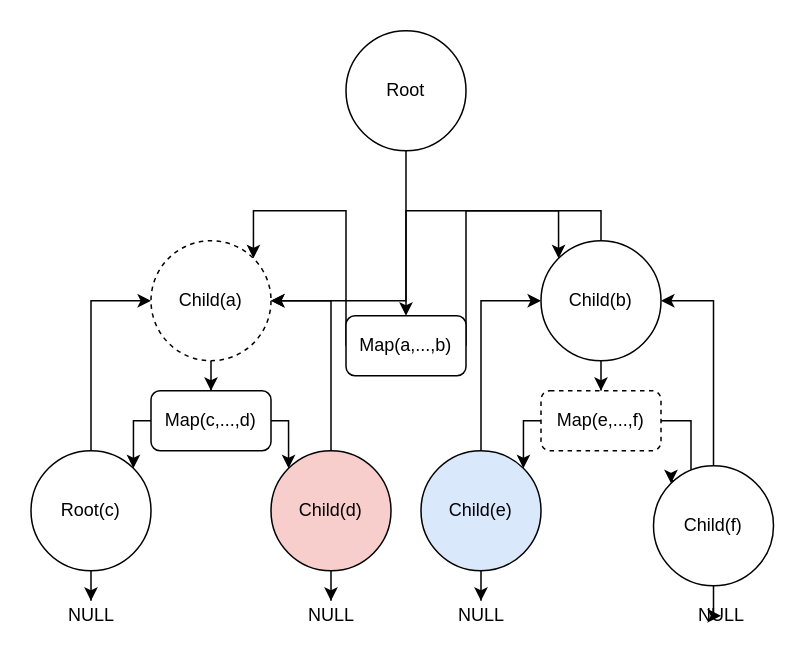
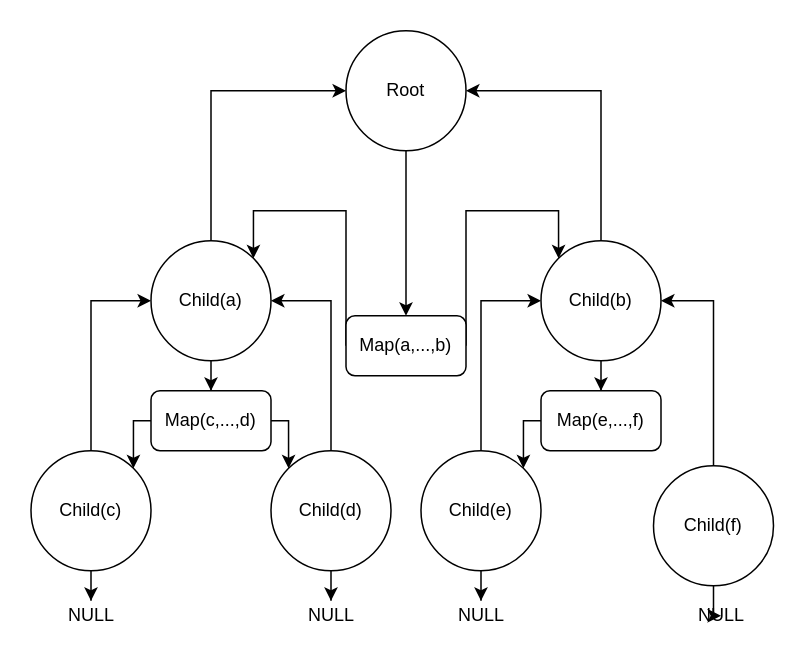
none -> (211, 104)
(211, 301) -> (211, 301)
(368, 301) -> (600, 91)
(601, 421) -> (601, 421)
(691, 430) -> none
(91, 511) -> (91, 511)
(331, 511) -> (331, 511)
(481, 511) -> (481, 511)
